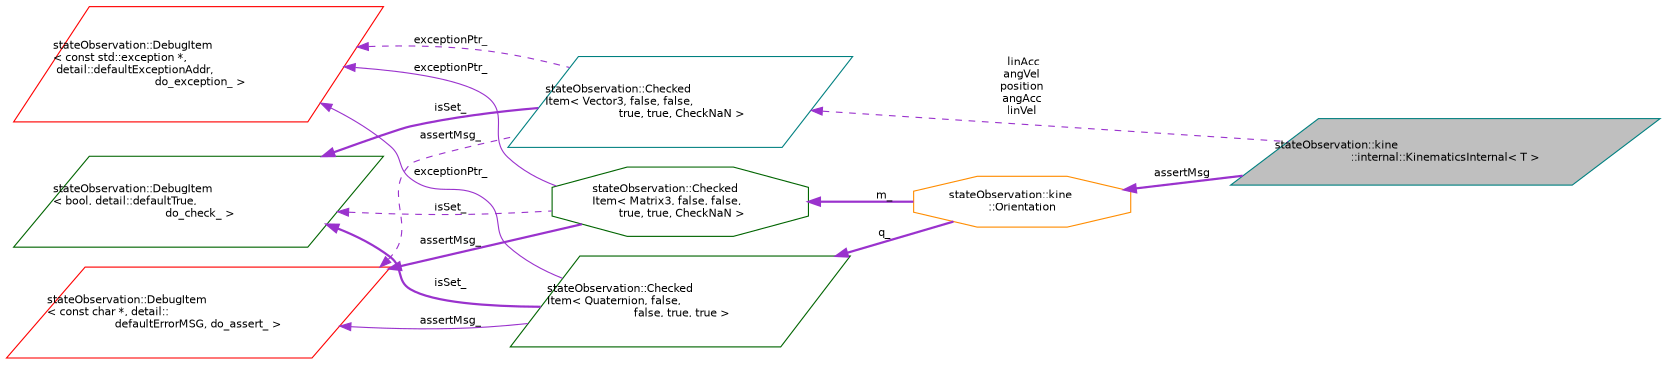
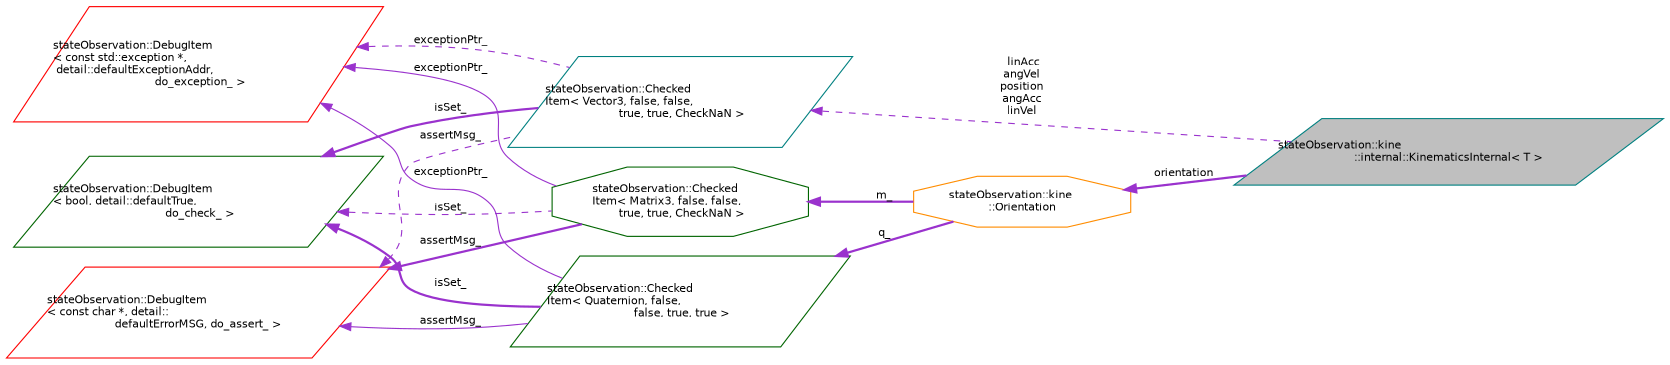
(1181, 173) -> (1182, 173)
